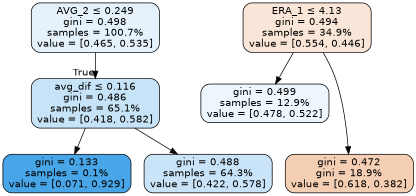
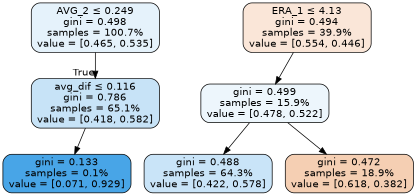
(307, 33) -> (307, 33)
(95, 98) -> (95, 98)
(341, 98) -> (304, 136)
(265, 103) -> (265, 103)
(153, 139) -> (239, 136)
(349, 173) -> (349, 173)
